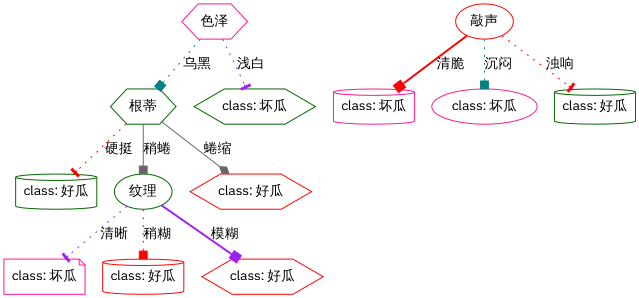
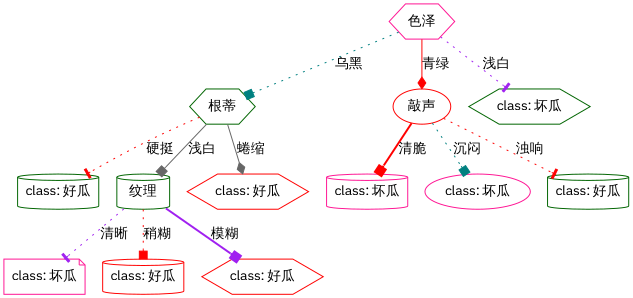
none -> (422, 58)
(157, 149) -> (202, 149)
(143, 192) -> (143, 192)
